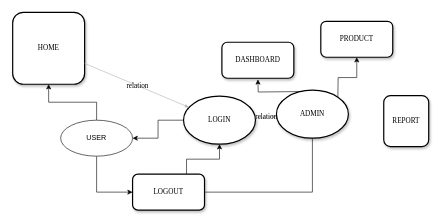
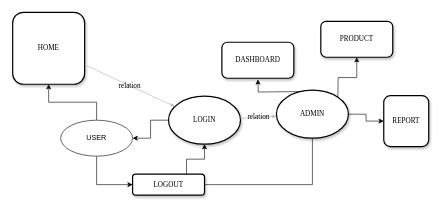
none -> (365, 114)
(219, 120) -> (204, 120)
(168, 192) -> (168, 185)
